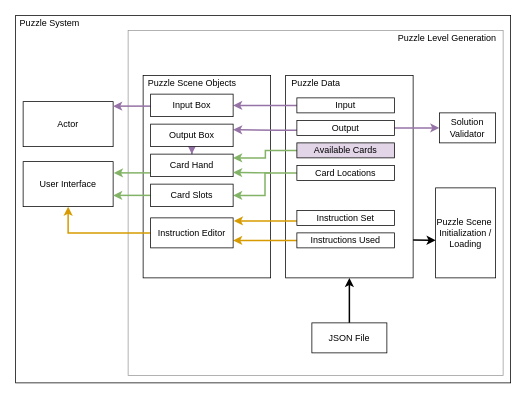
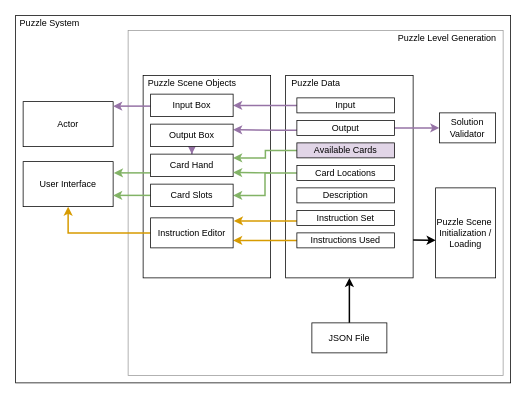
none -> (345, 195)
